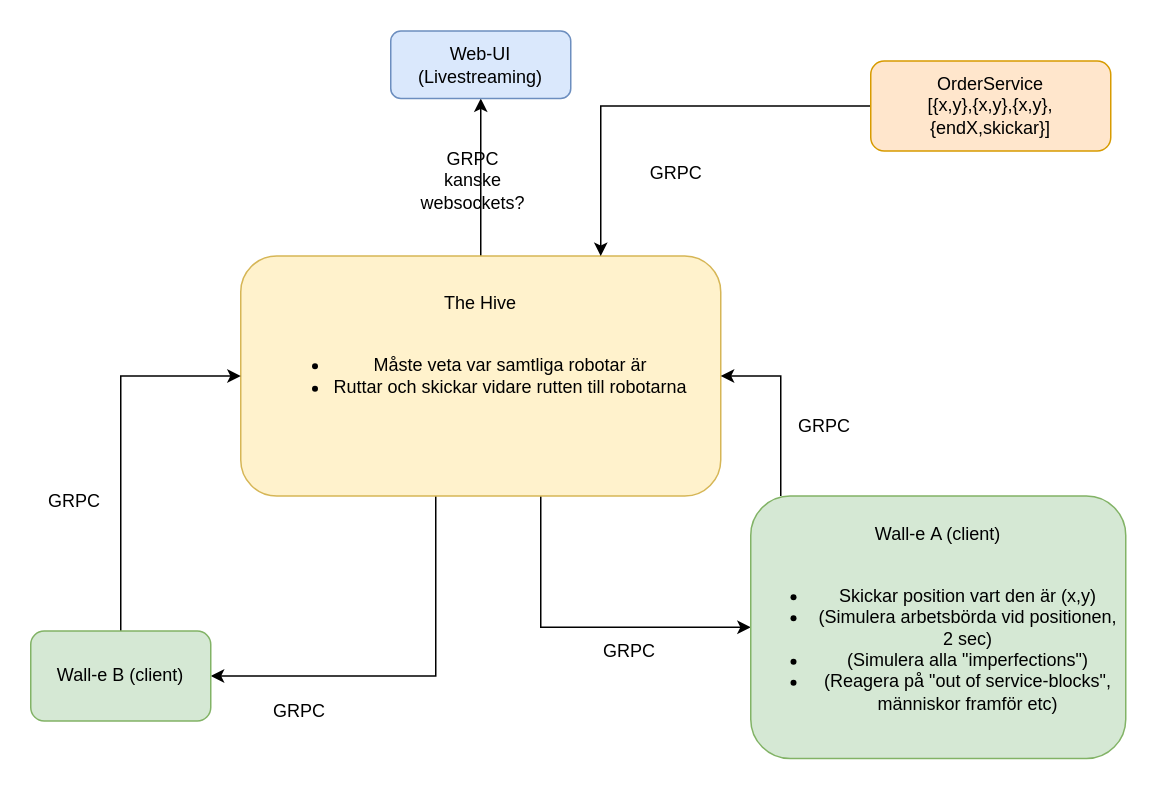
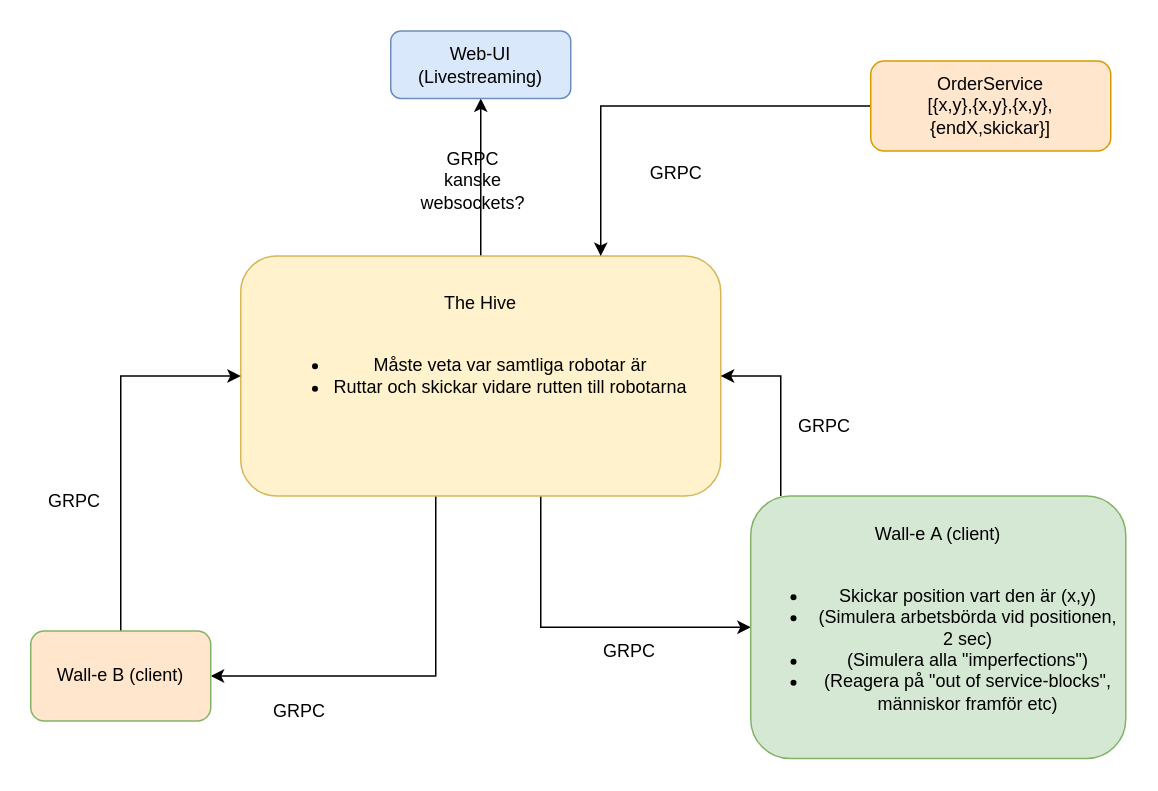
(121, 676) -> (121, 676)
